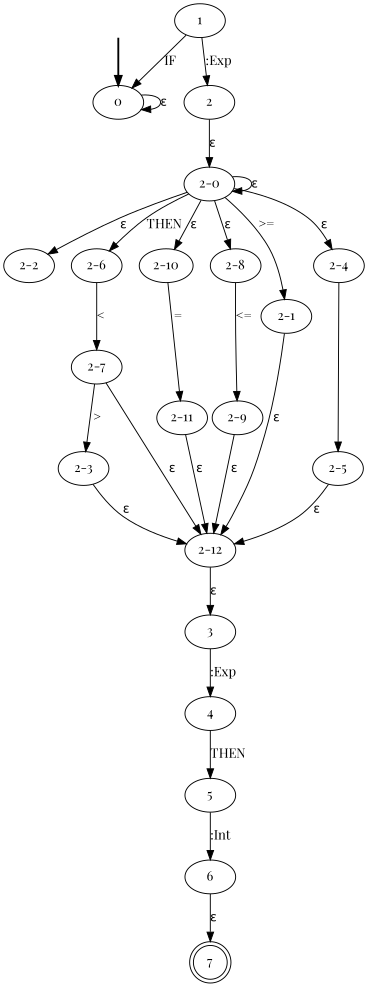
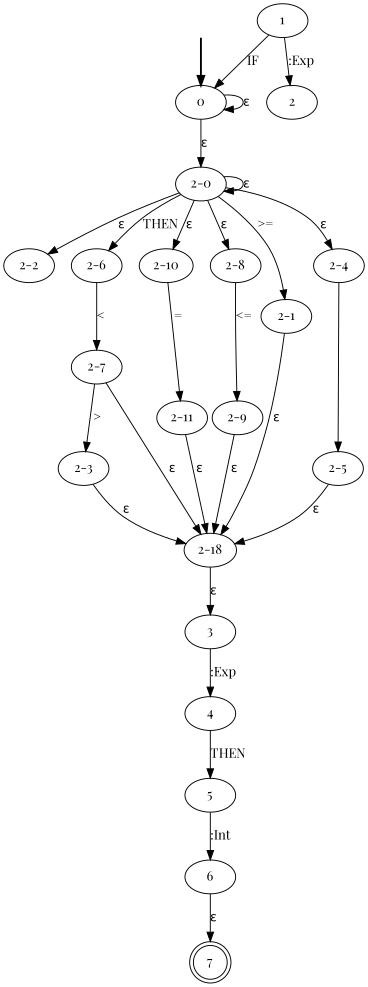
(209, 138) -> (201, 138)
(210, 550) -> (210, 550)
